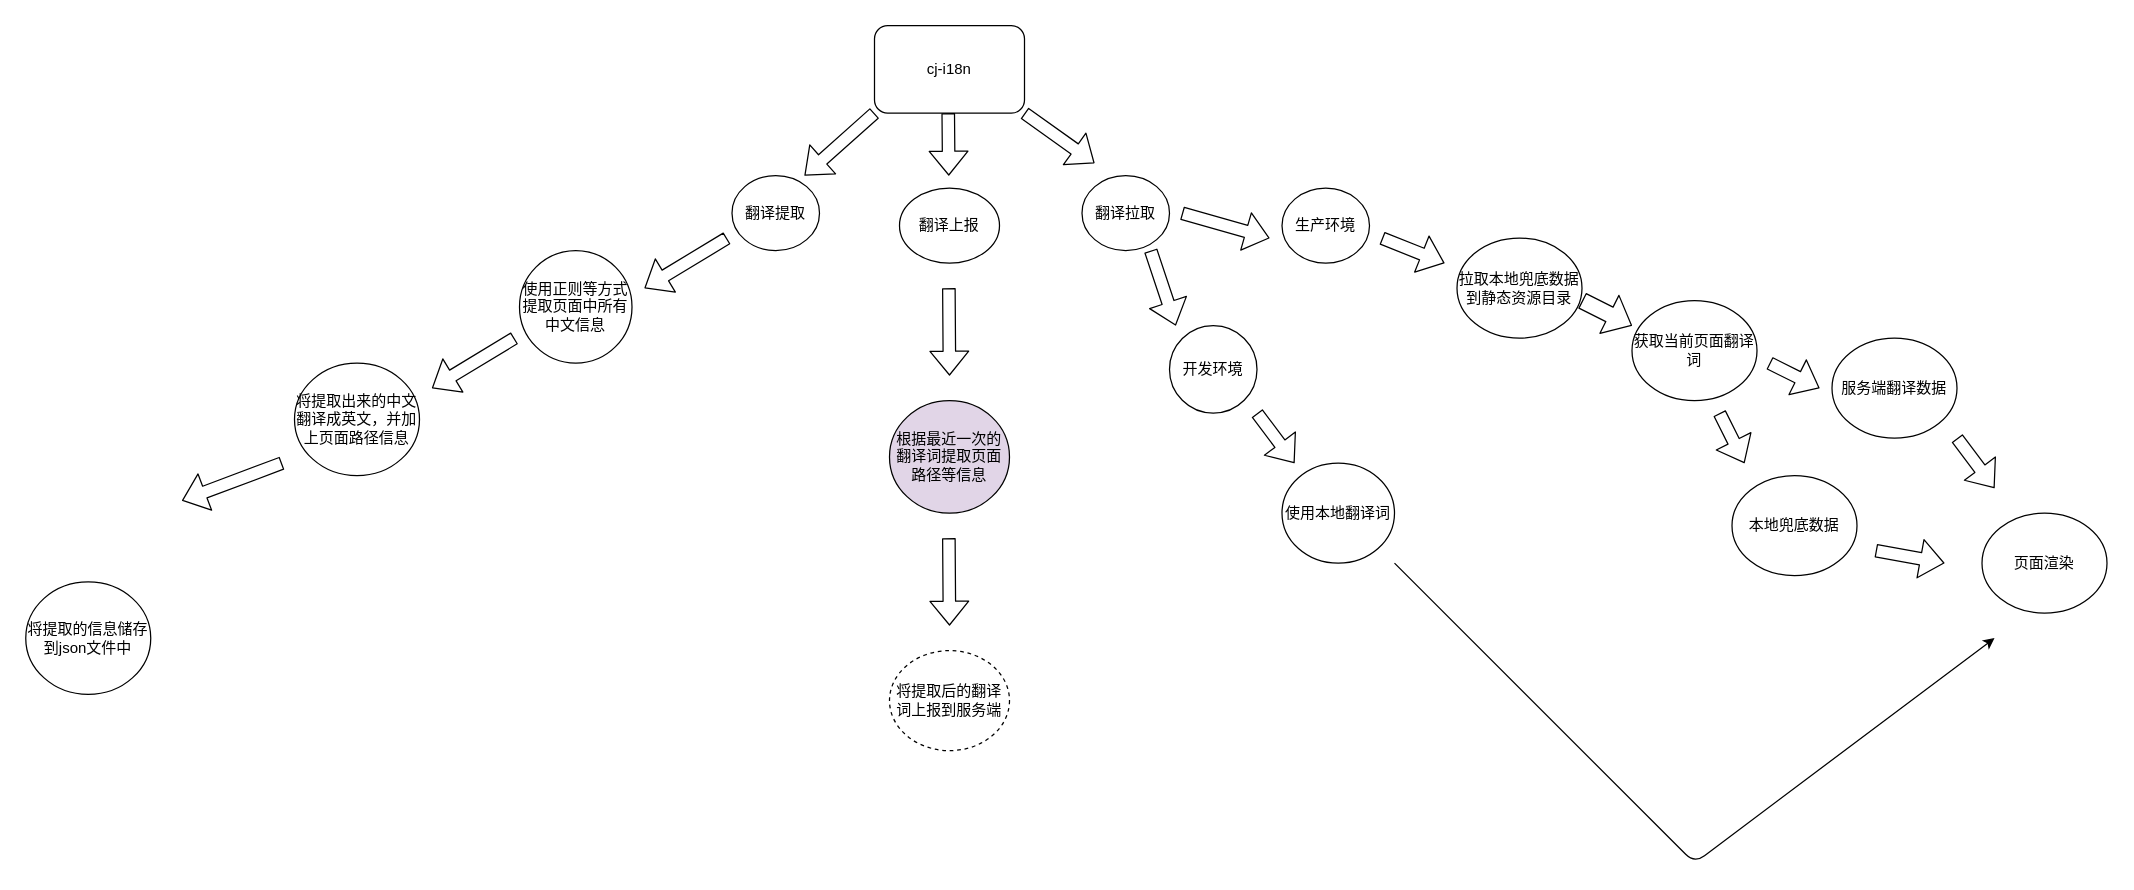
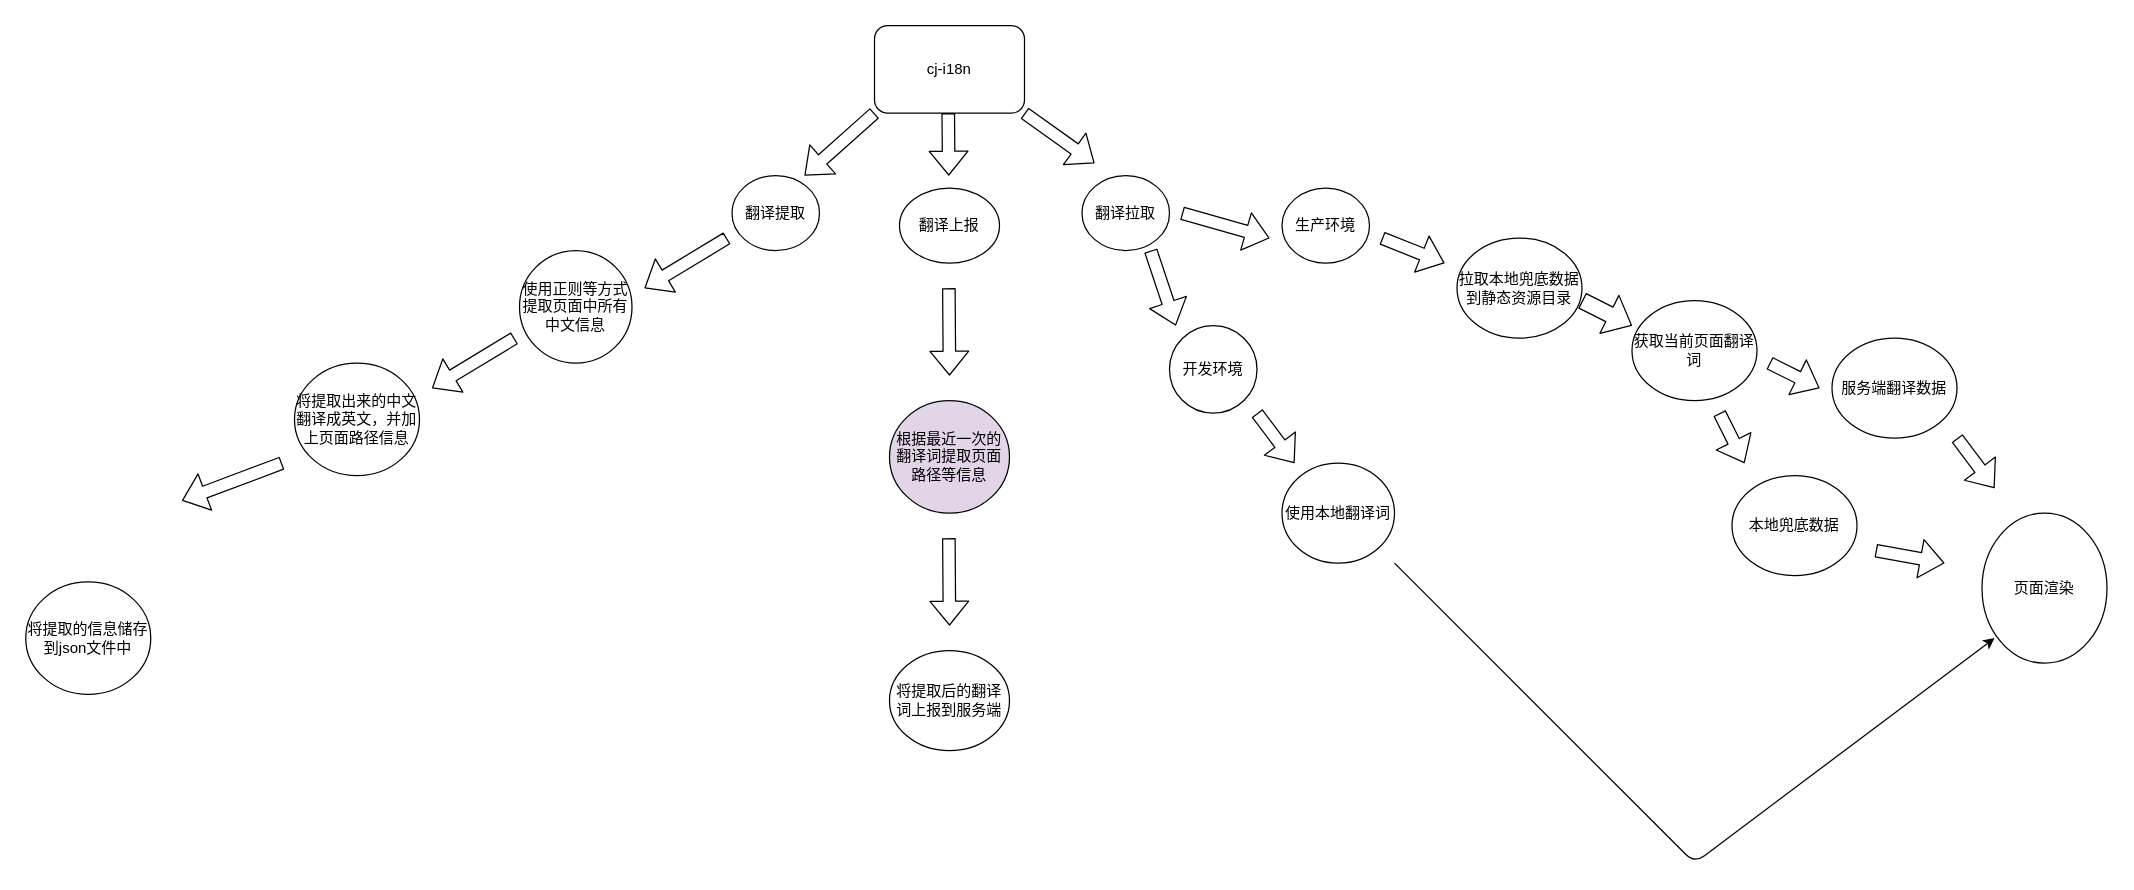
(2044, 563) -> (2044, 588)
(949, 701) -> (949, 701)
